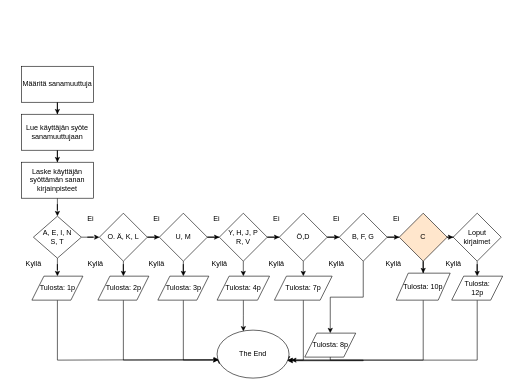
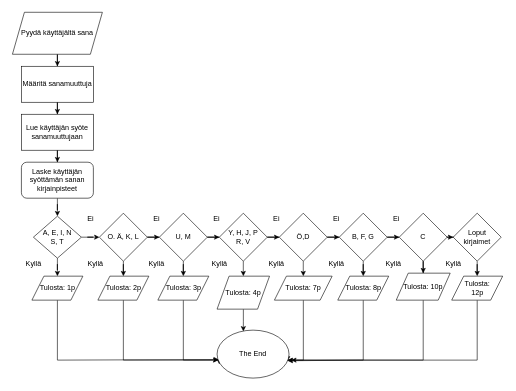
none -> (57, 33)
none -> (57, 62)
(57, 180) -> (57, 180)
(423, 237) -> (423, 237)
(243, 288) -> (243, 293)
(330, 345) -> (363, 288)
